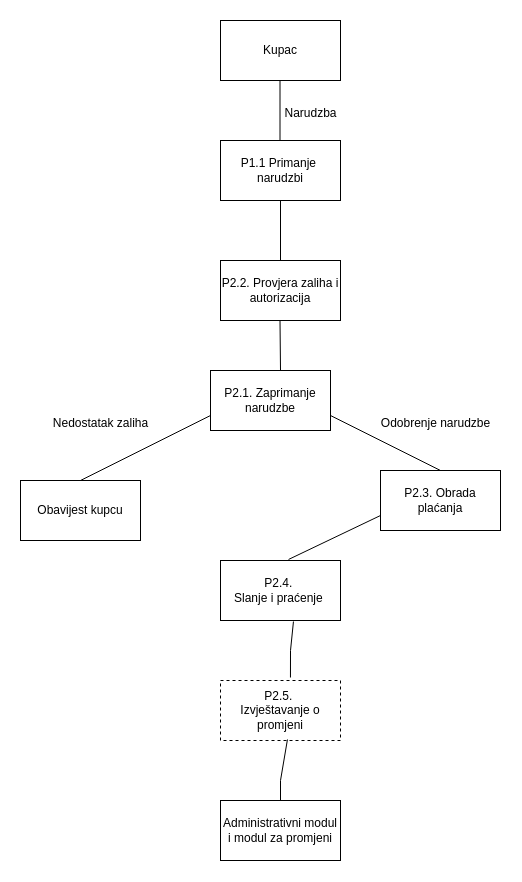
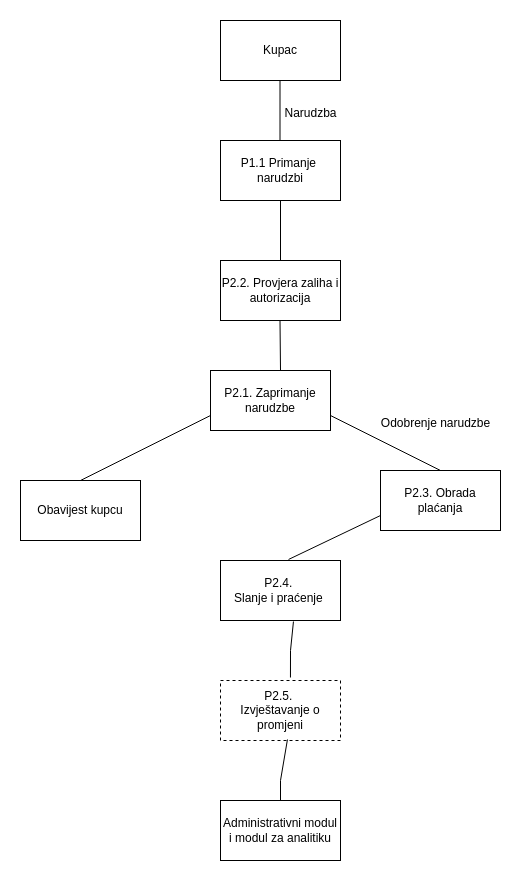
(101, 424) -> none
(281, 831) -> (281, 831)
